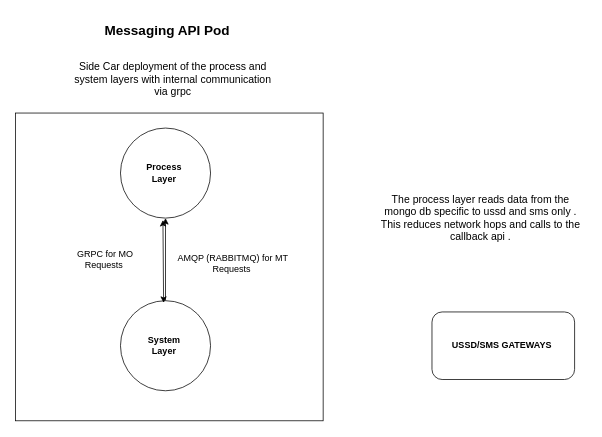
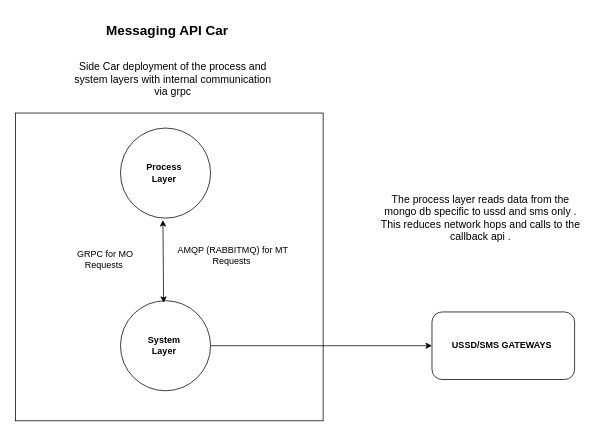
(169, 30) -> (169, 30)
(165, 262) -> (319, 345)
(233, 263) -> (233, 255)
